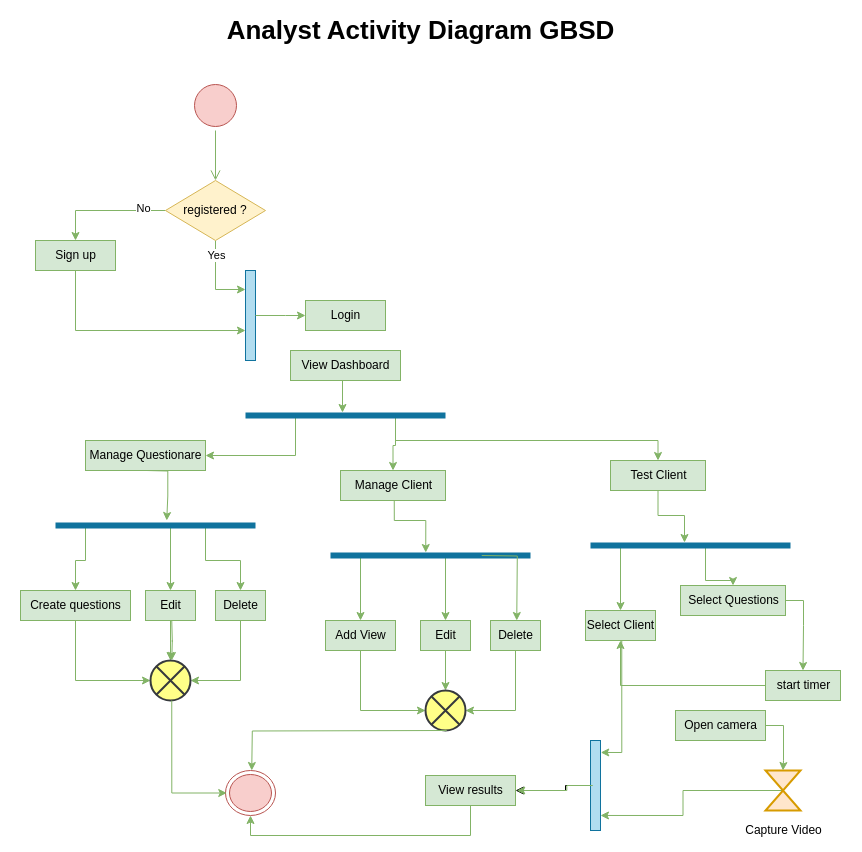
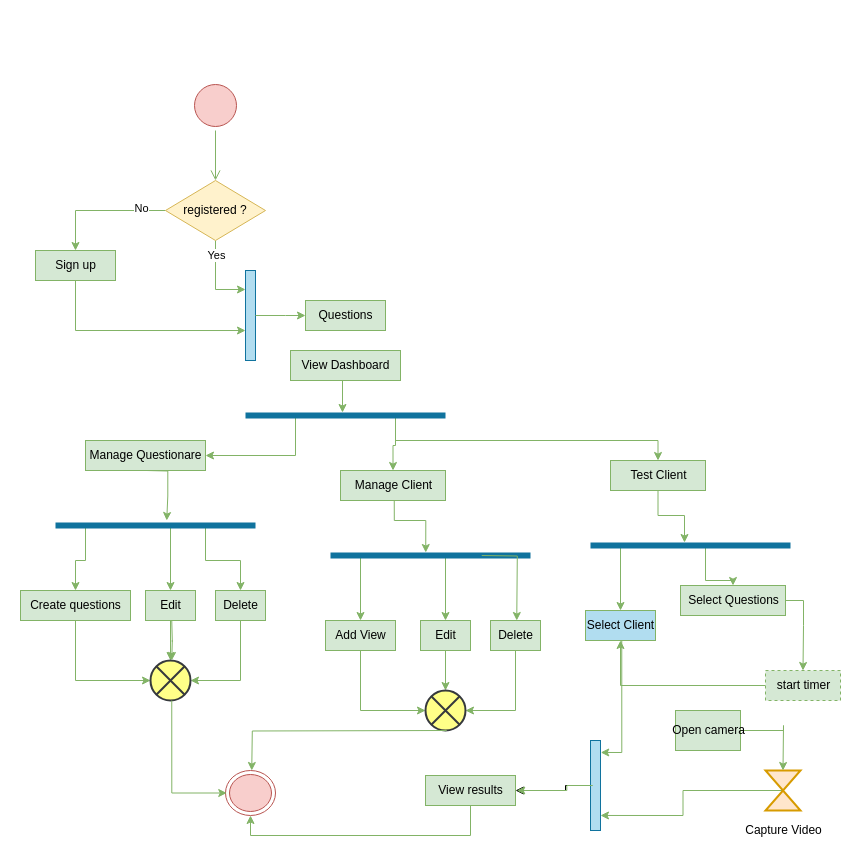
(421, 31) -> none
(76, 256) -> (76, 266)
(346, 316) -> (346, 316)
(621, 626) -> (621, 626)
(803, 686) -> (803, 686)
(721, 726) -> (708, 731)
